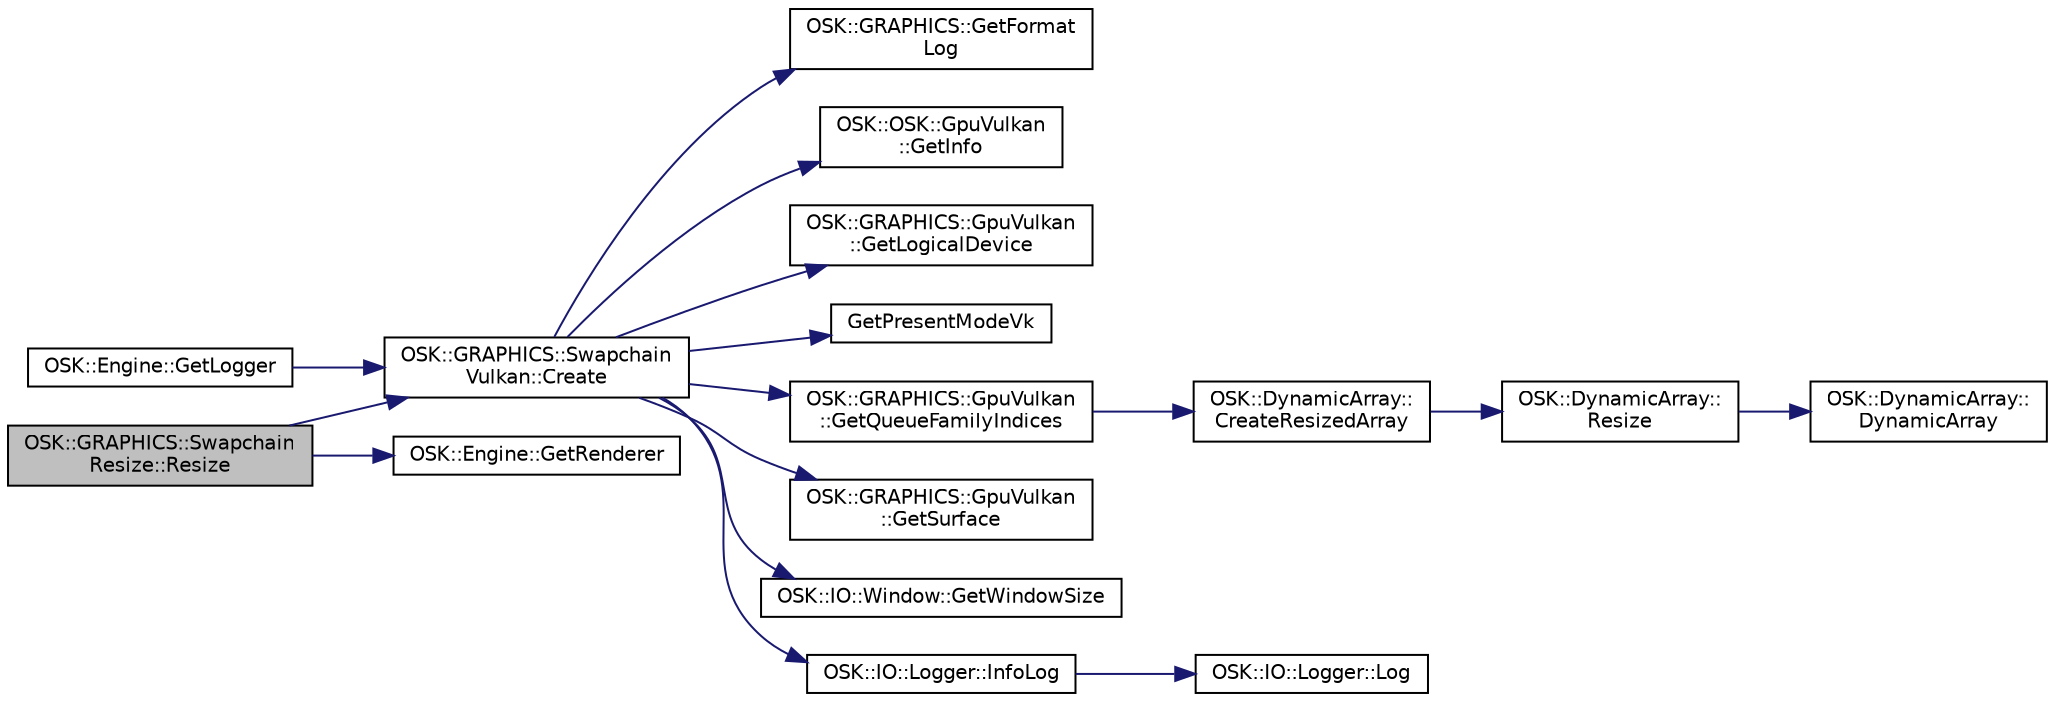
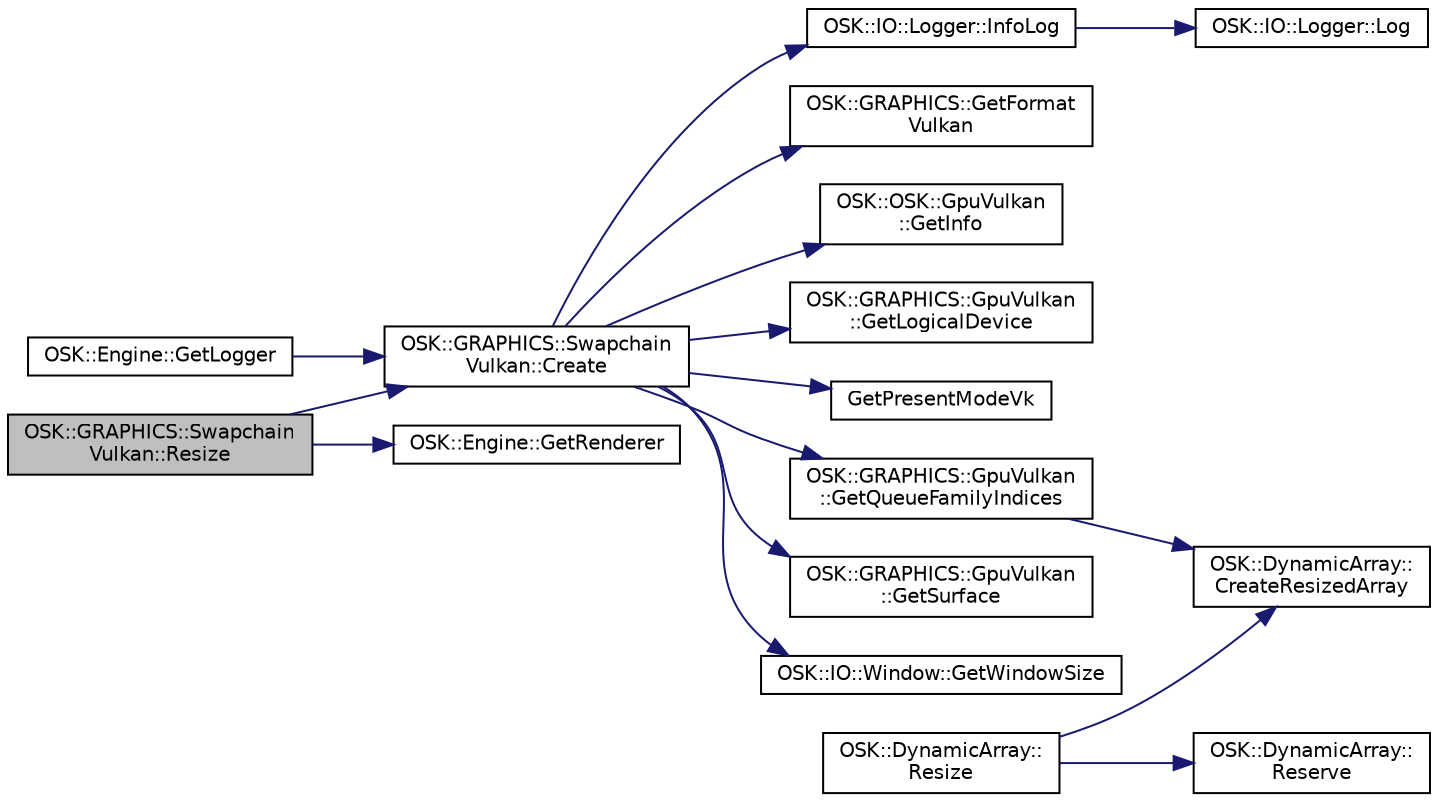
(941, 39) -> (941, 116)
(1456, 412) -> (1166, 688)
(1929, 412) -> (1312, 763)
(160, 456) -> (160, 445)
